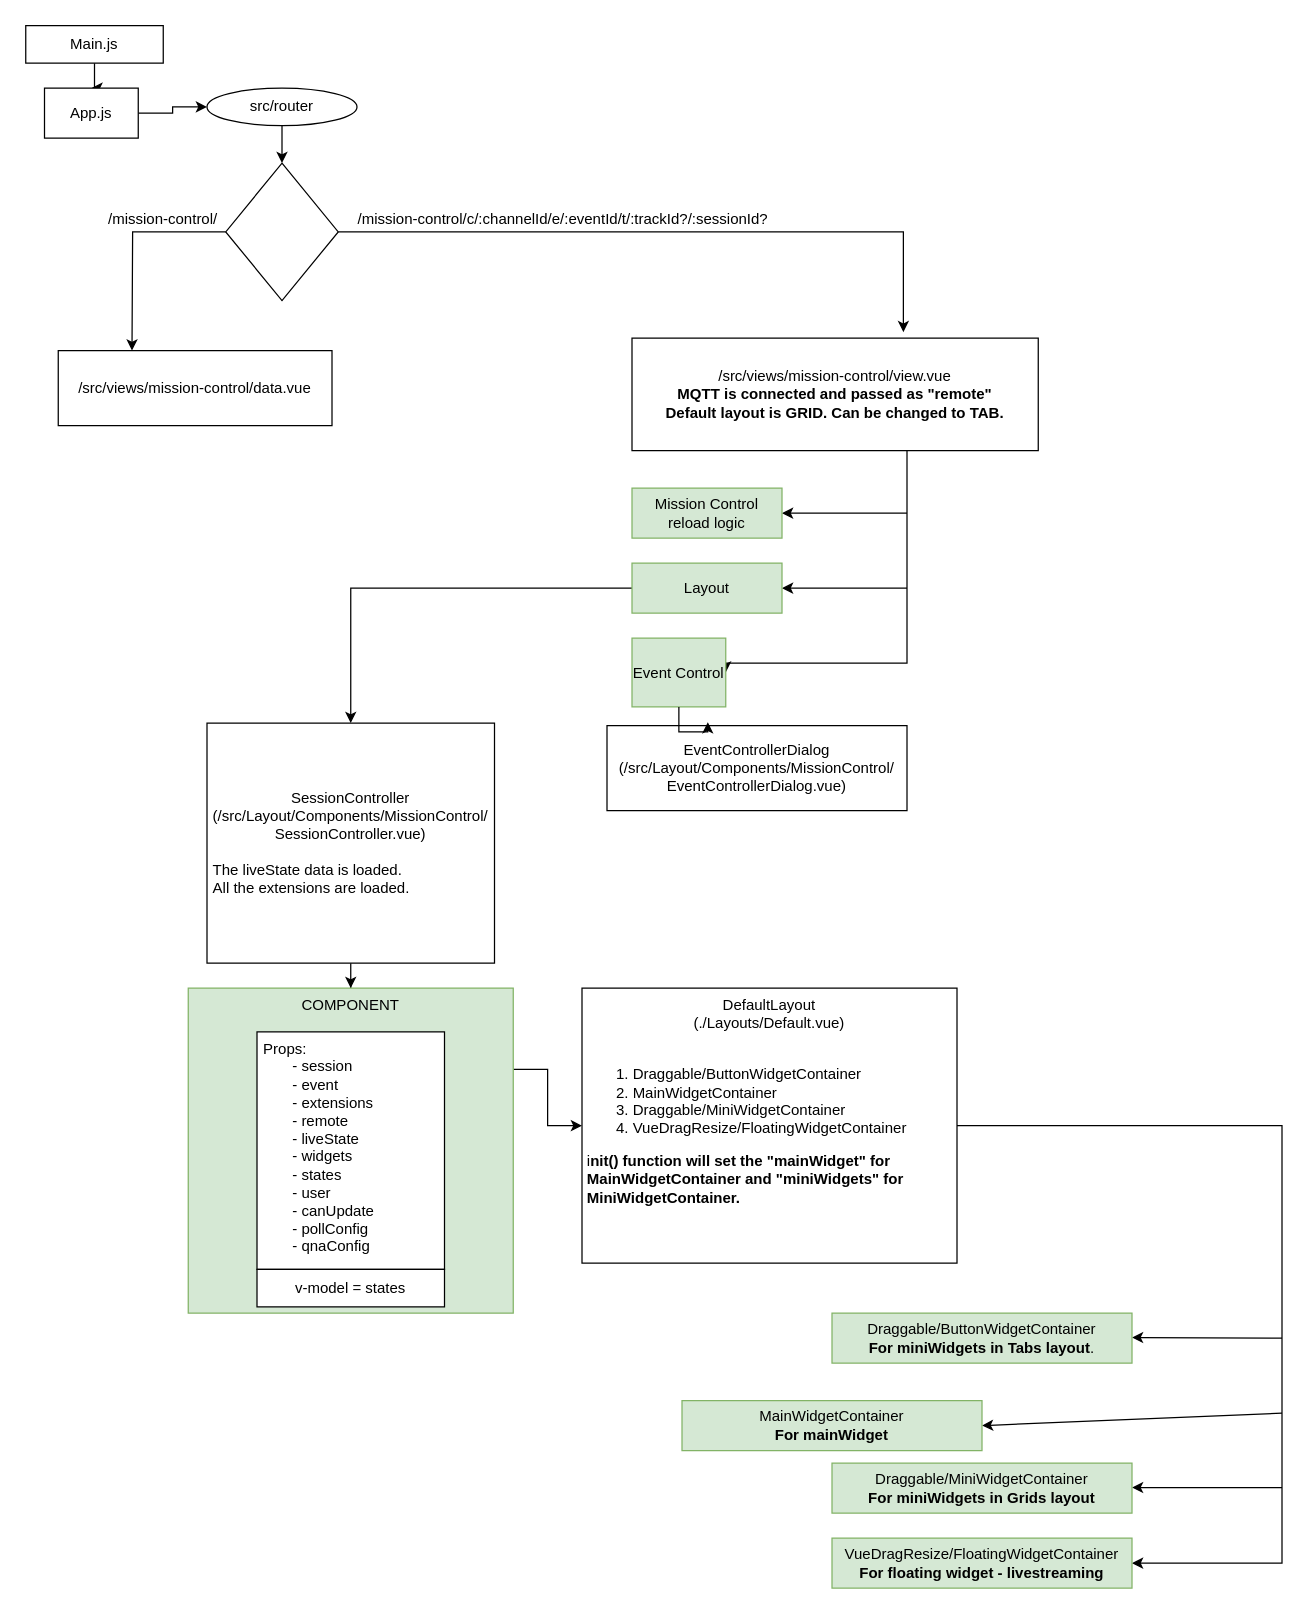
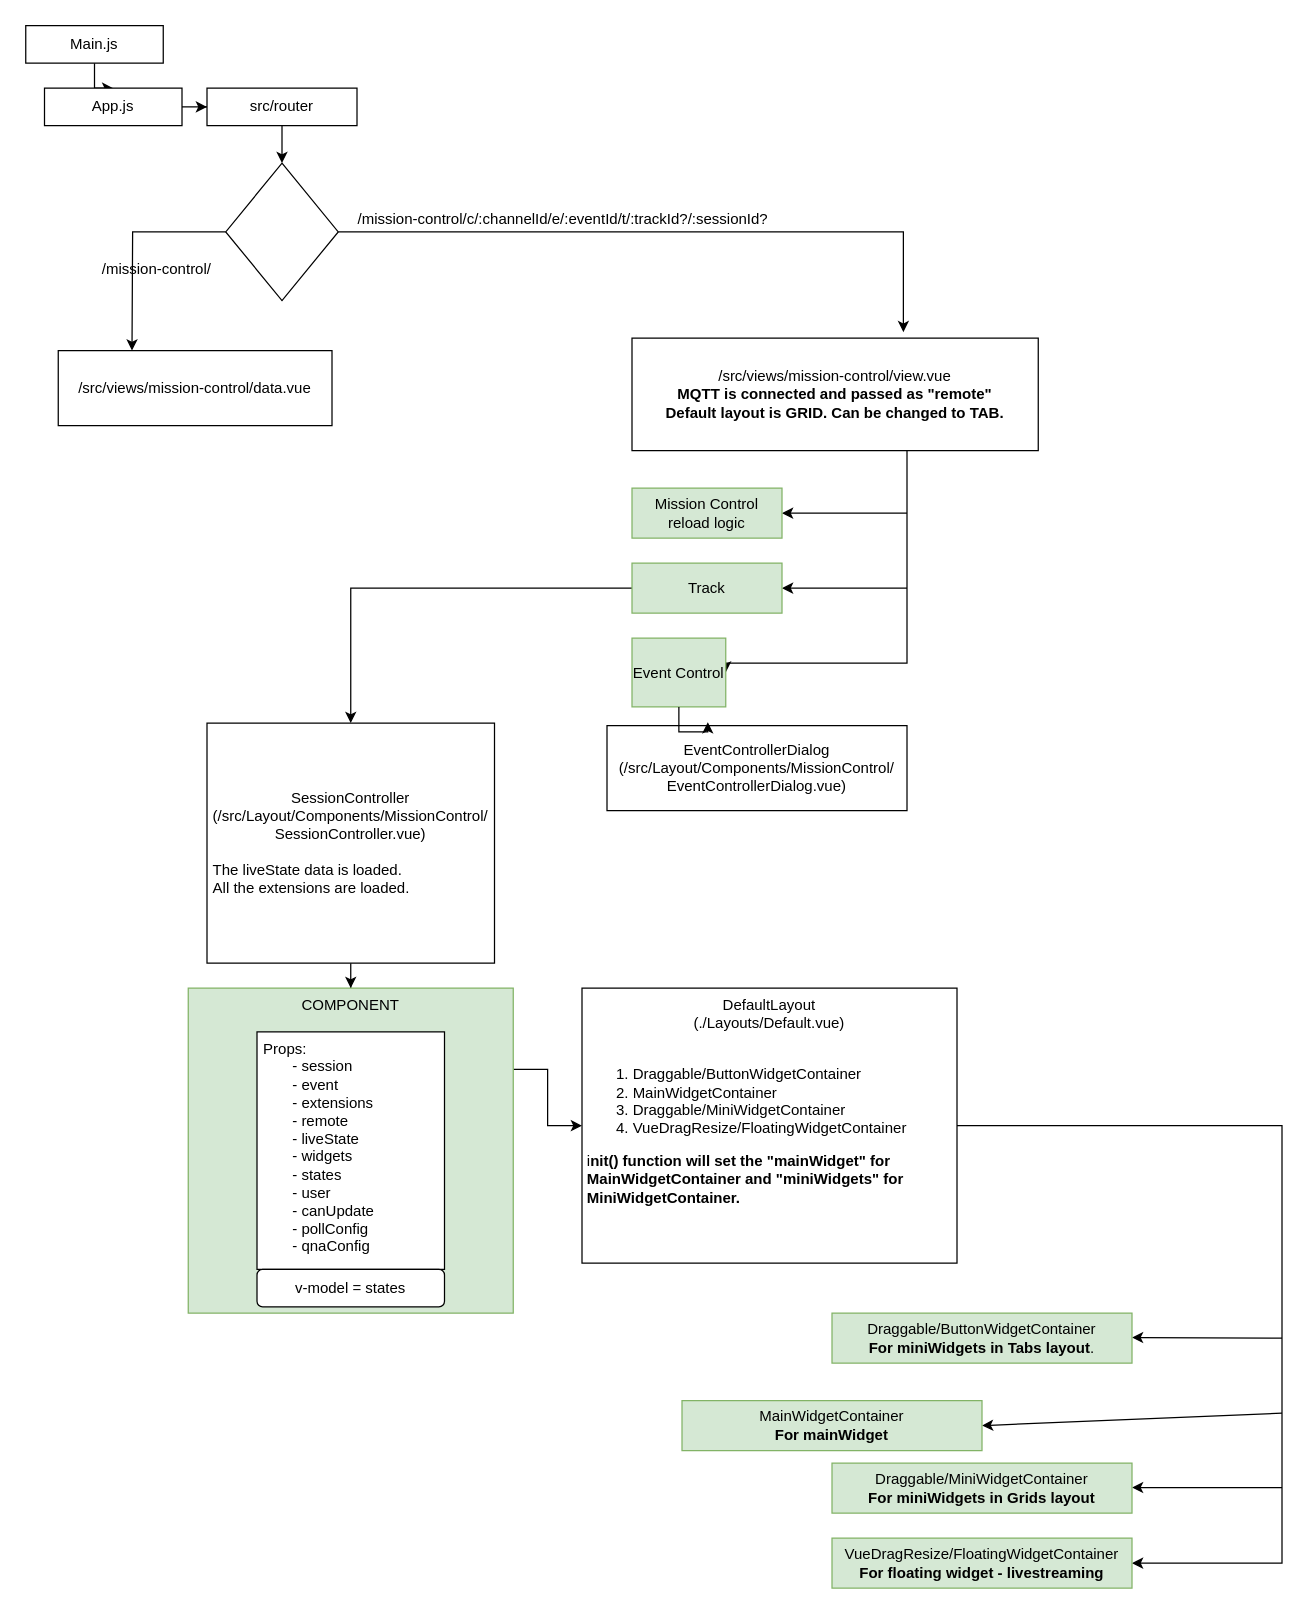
(282, 107) -> (282, 107)
(91, 113) -> (113, 107)
(163, 219) -> (157, 269)
(707, 588) -> (707, 588)
(351, 1288) -> (351, 1288)
